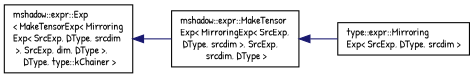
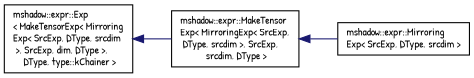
(404, 39) -> (404, 39)
